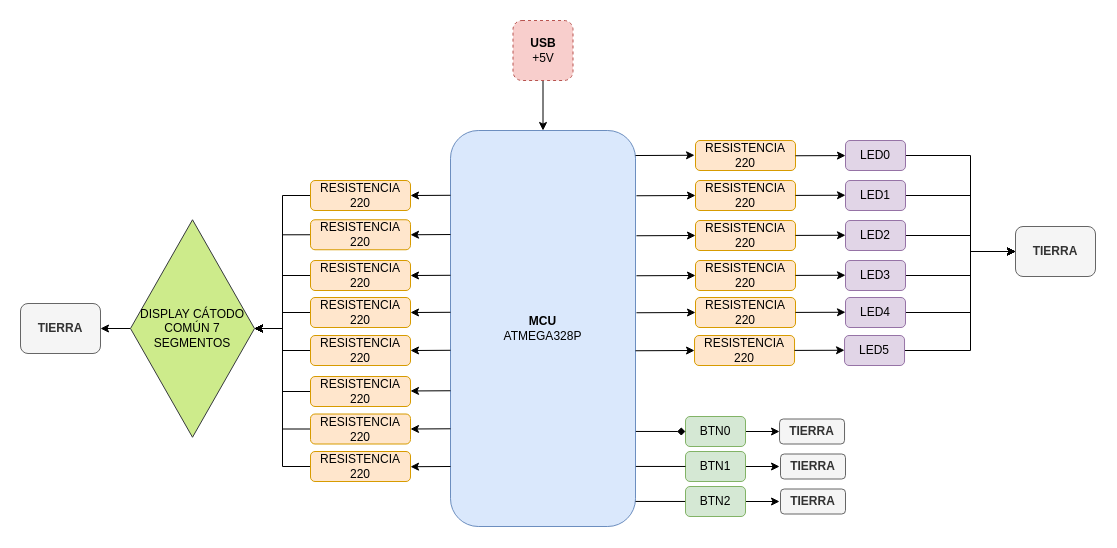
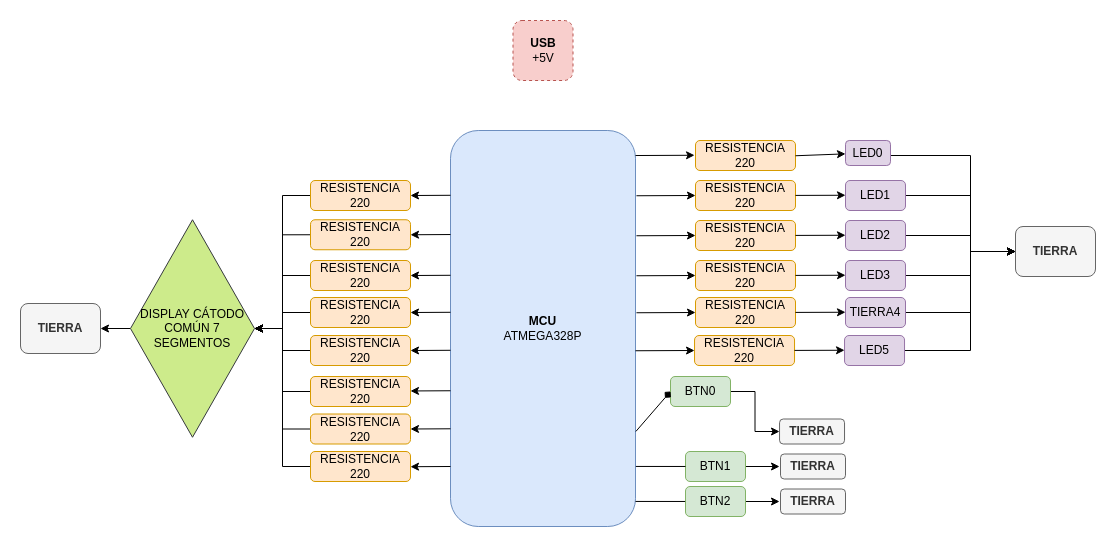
(543, 102) -> none
(876, 156) -> (868, 153)
(876, 313) -> (876, 313)
(716, 432) -> (701, 392)
